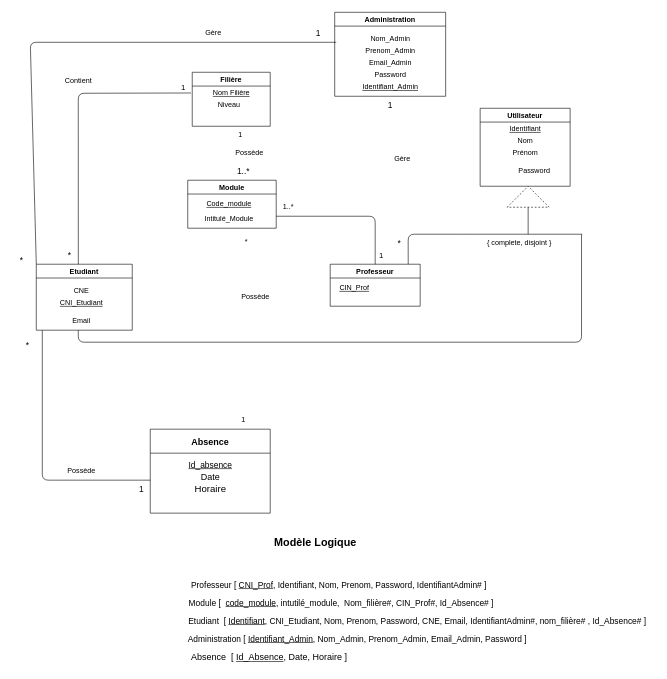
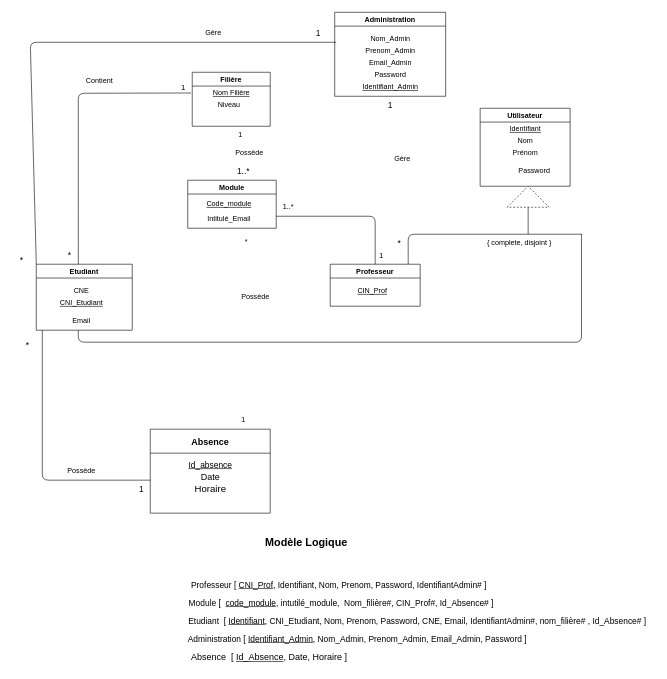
(78, 81) -> (99, 81)
(229, 219) -> (229, 219)
(354, 288) -> (372, 291)
(315, 543) -> (306, 543)
